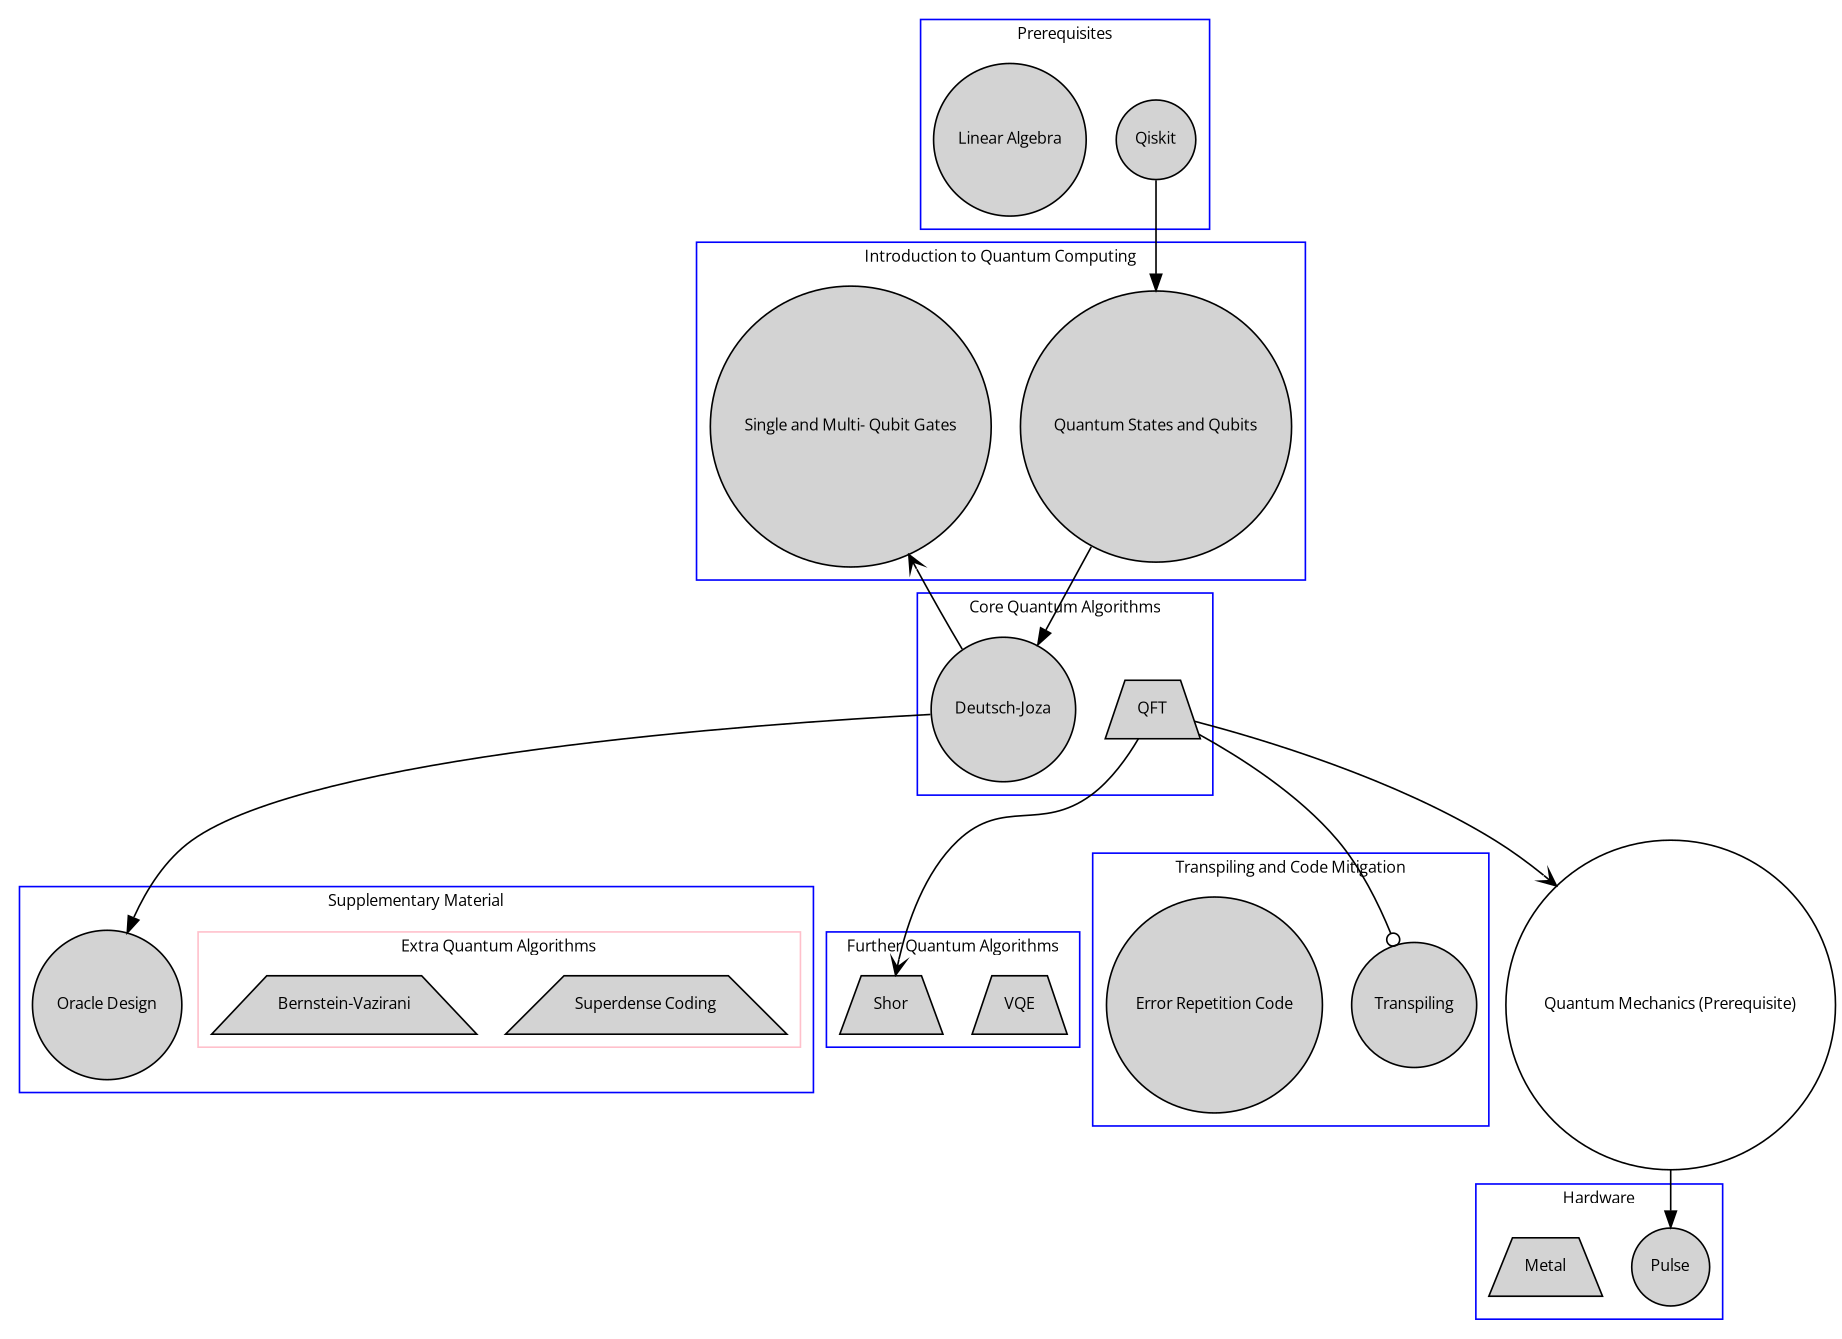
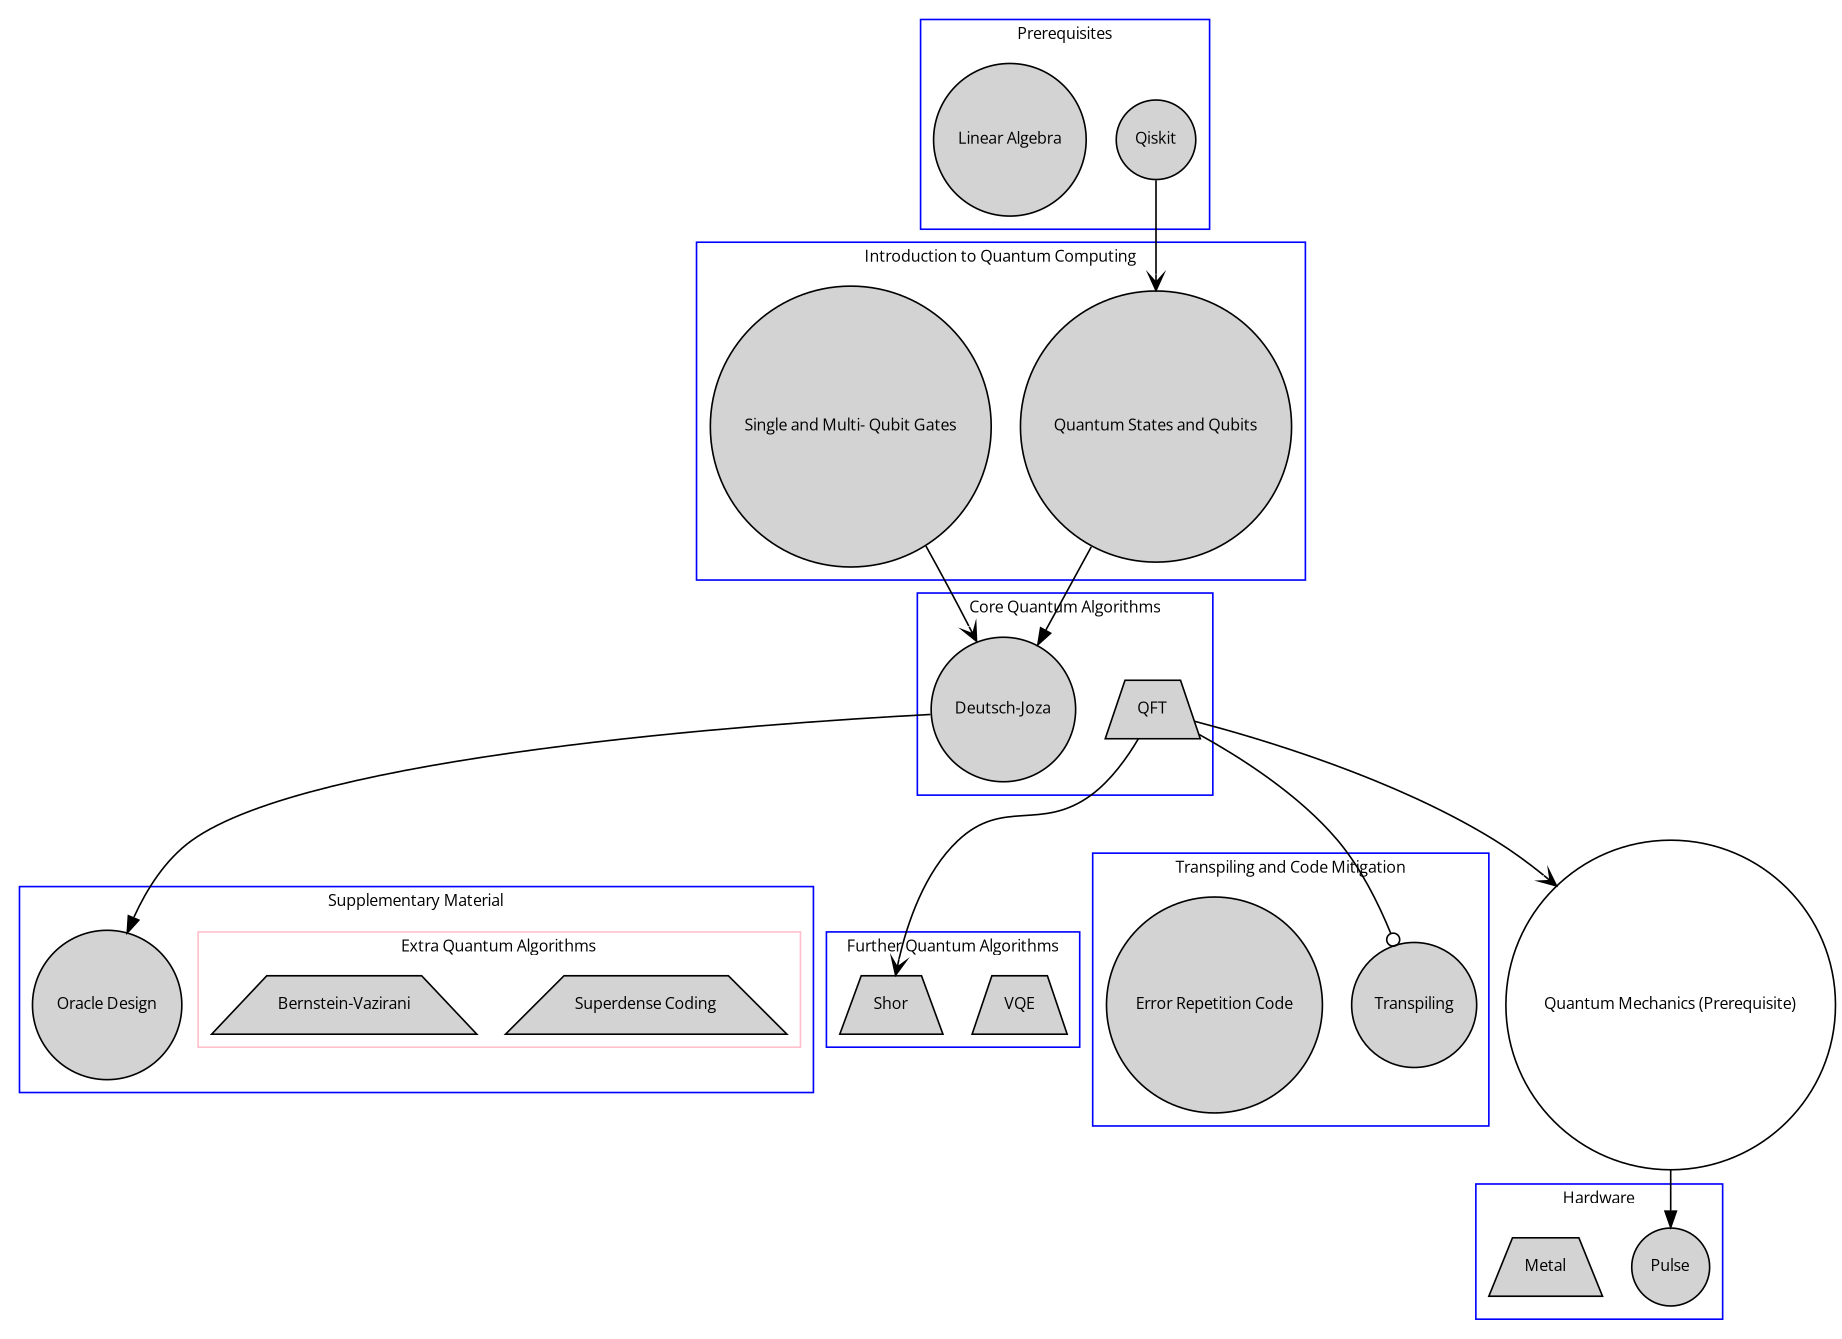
(1156, 218) -> (1156, 218)
(939, 609) -> (939, 570)
